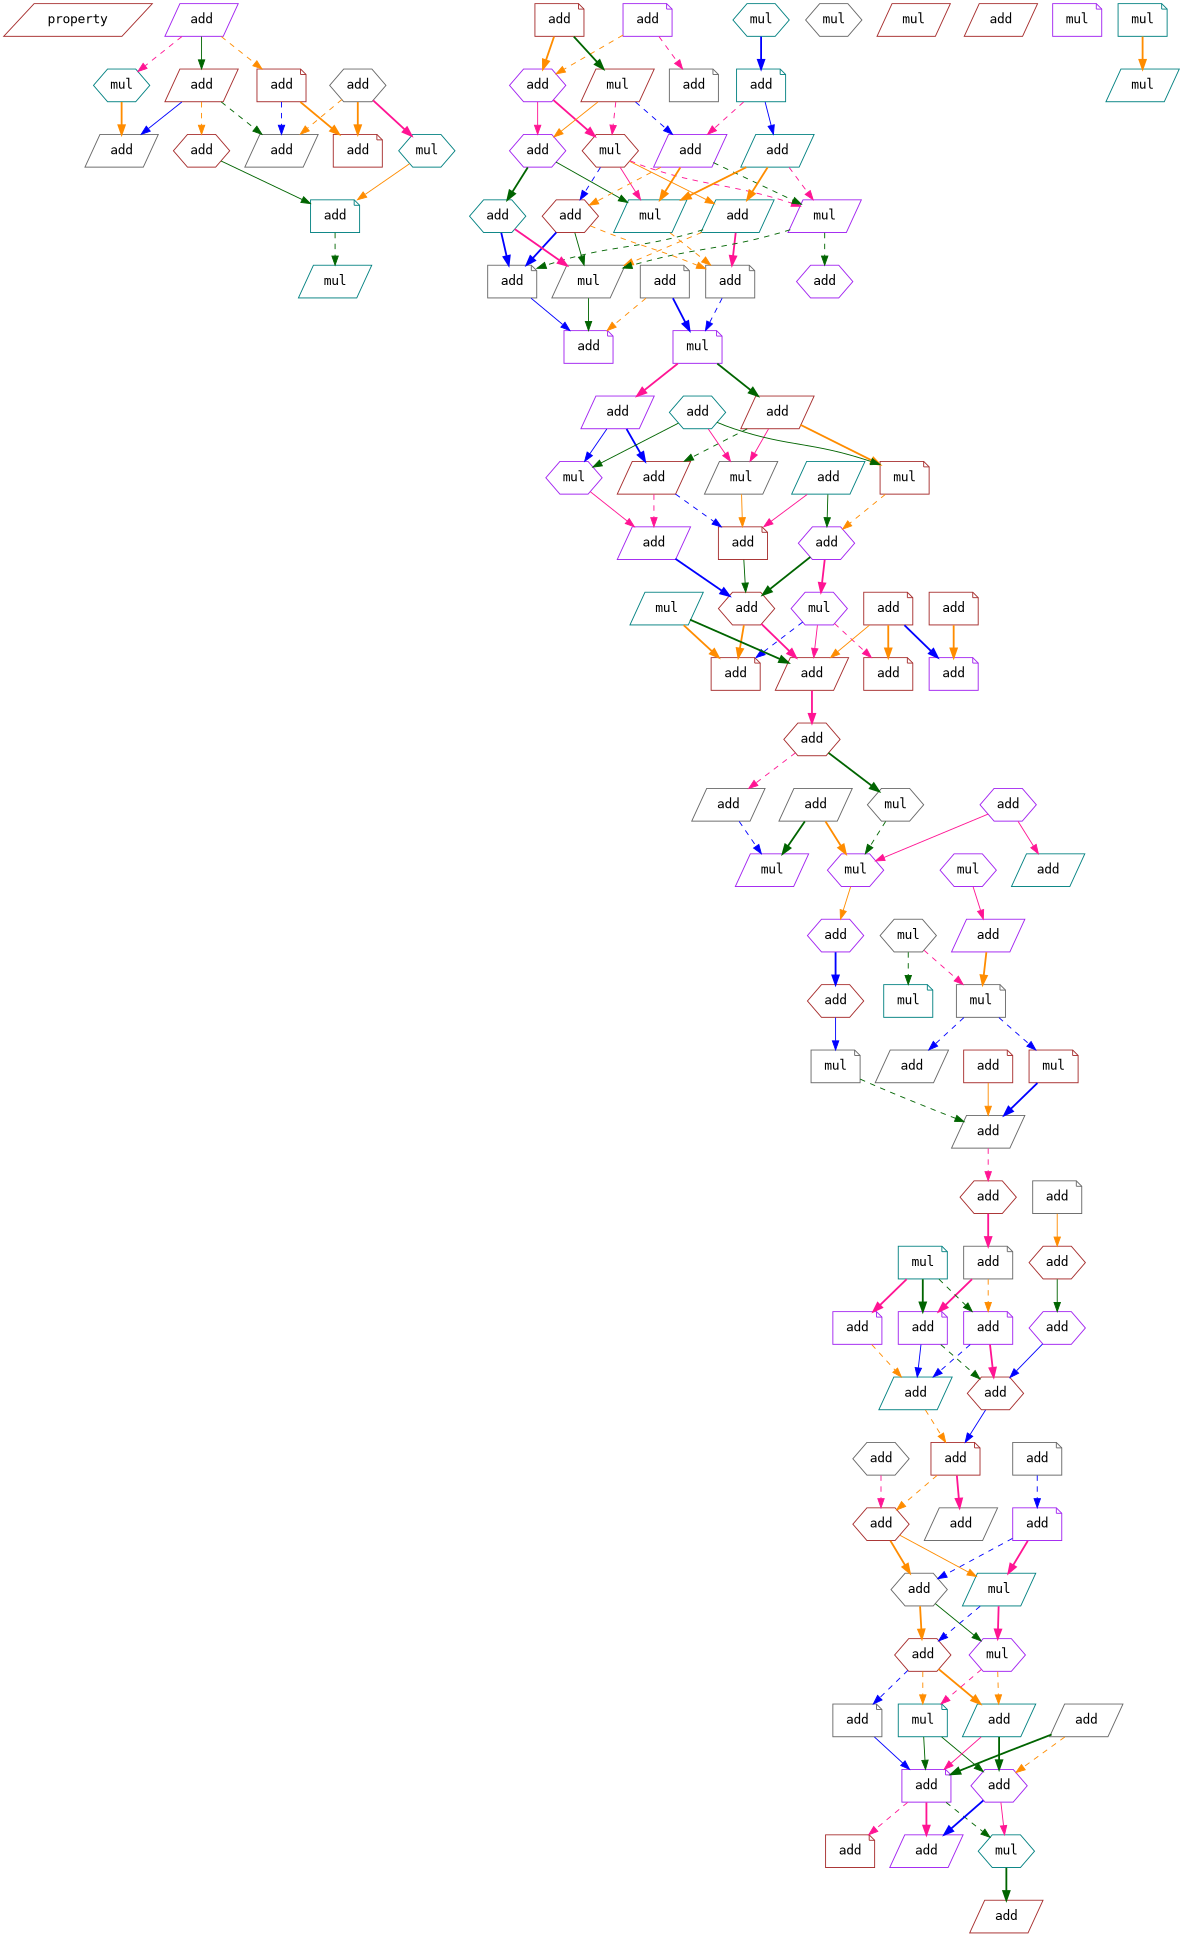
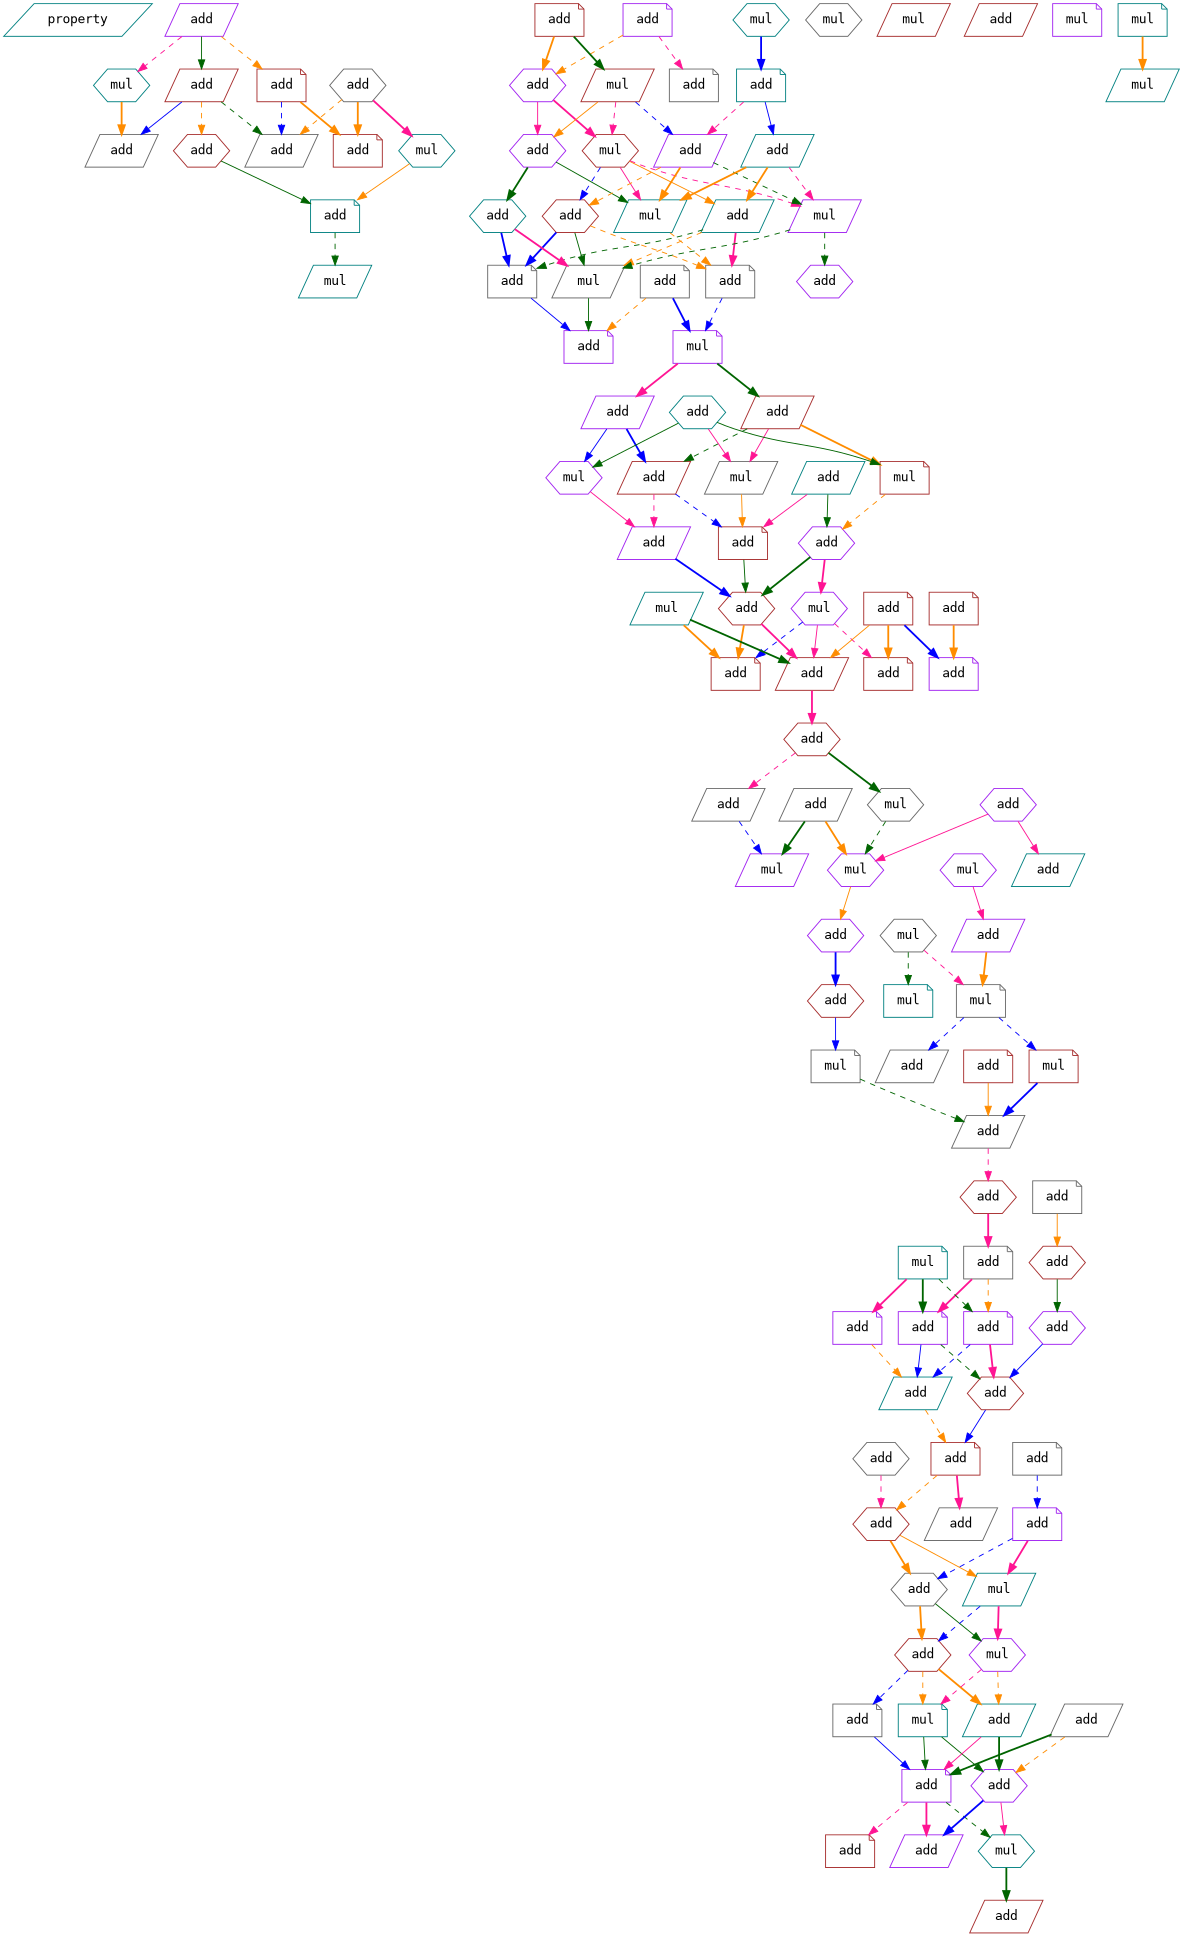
(78, 20) -> (78, 20)
